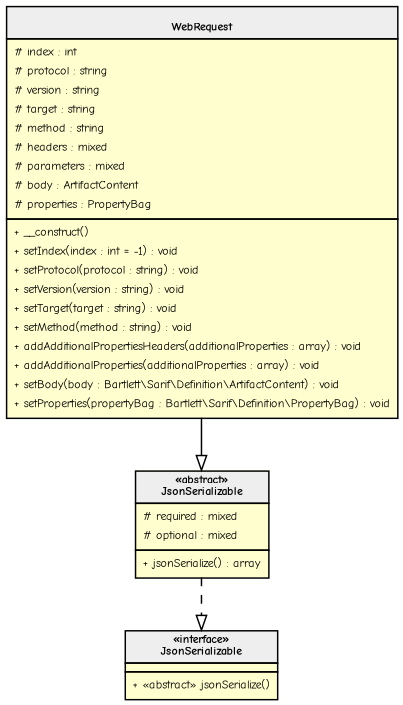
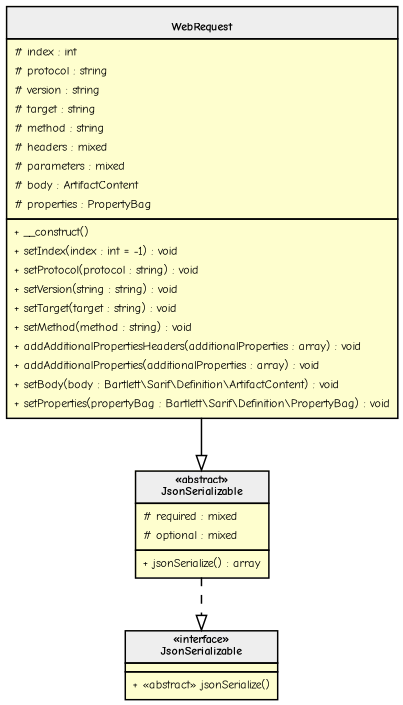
(100, 289) -> (96, 289)
